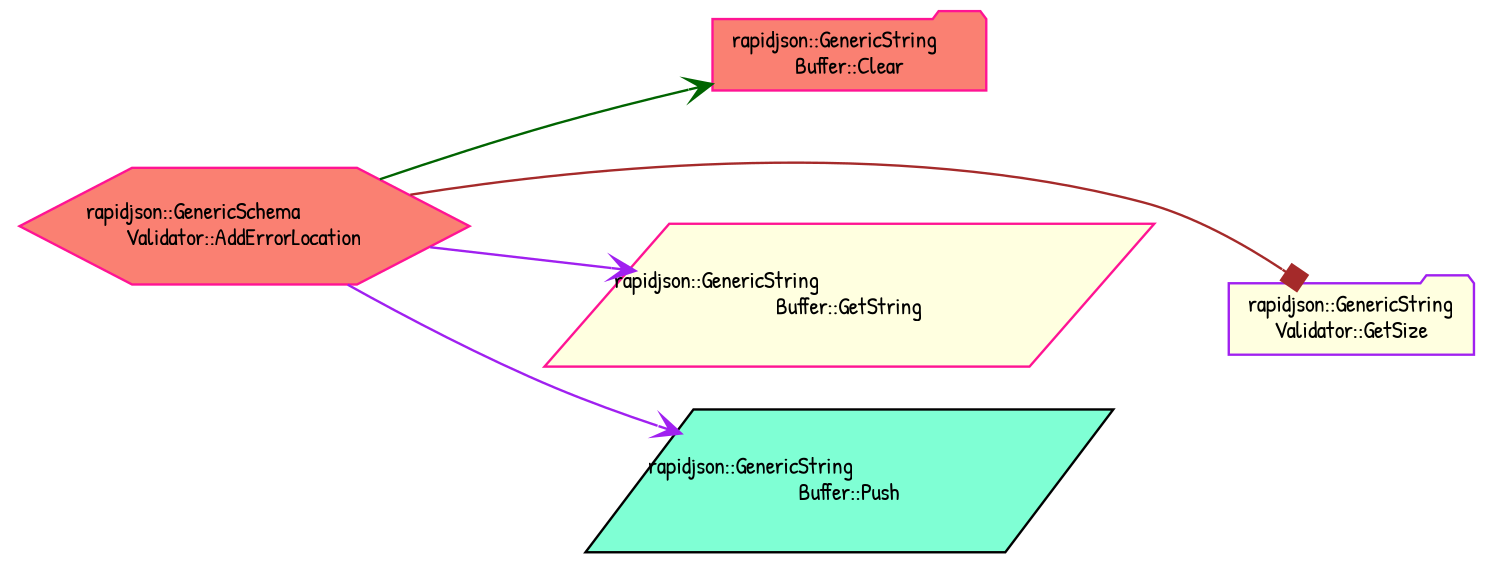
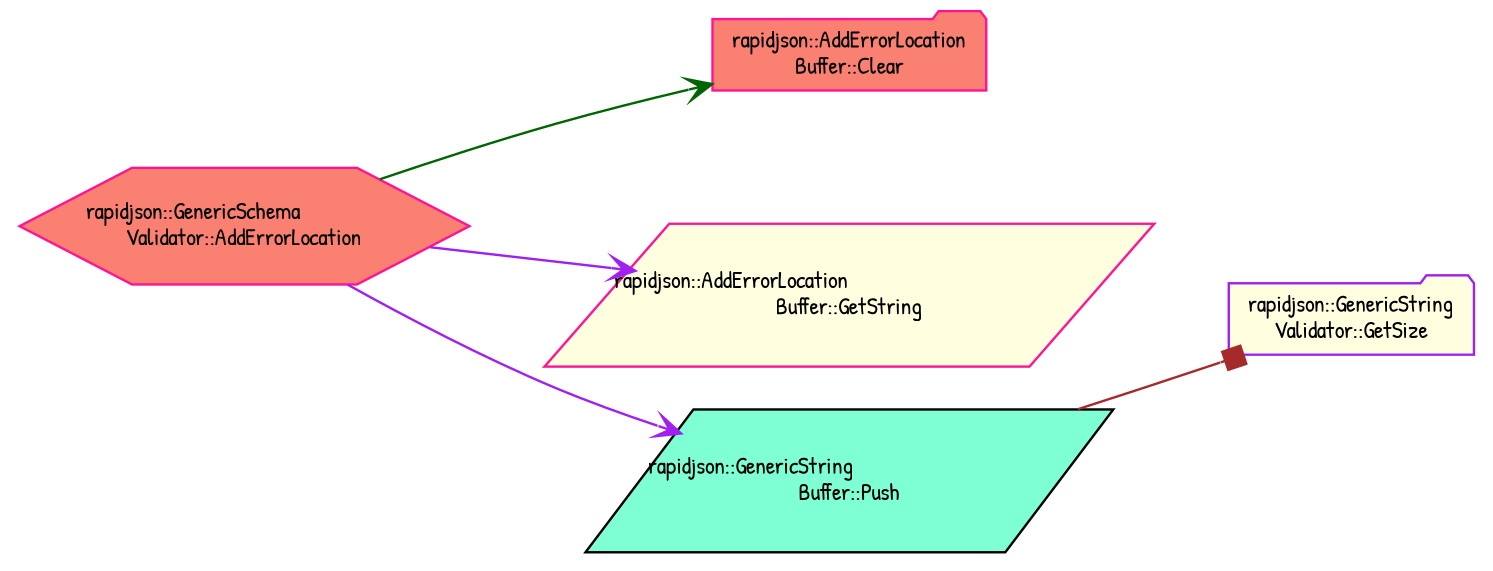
(849, 55) -> (849, 55)
(855, 164) -> (1149, 386)
(849, 295) -> (849, 295)
